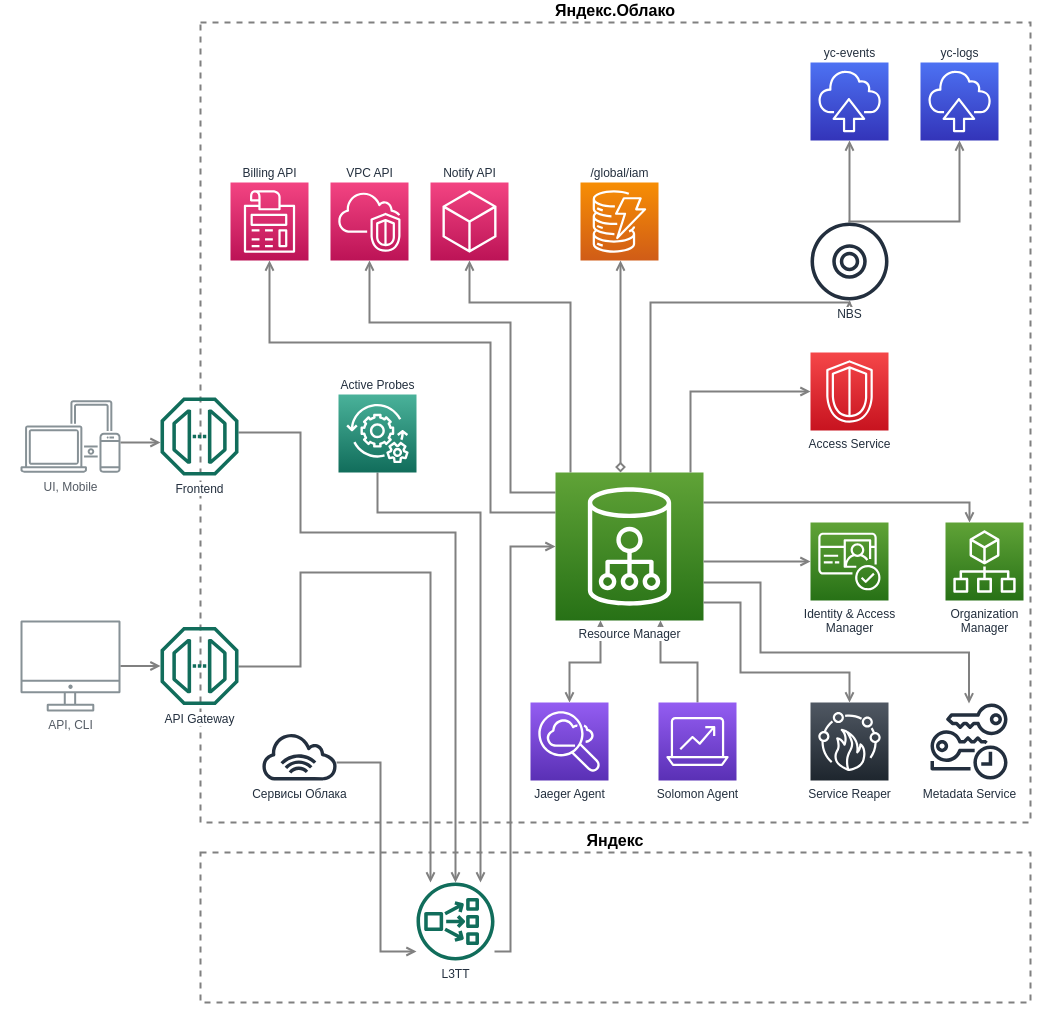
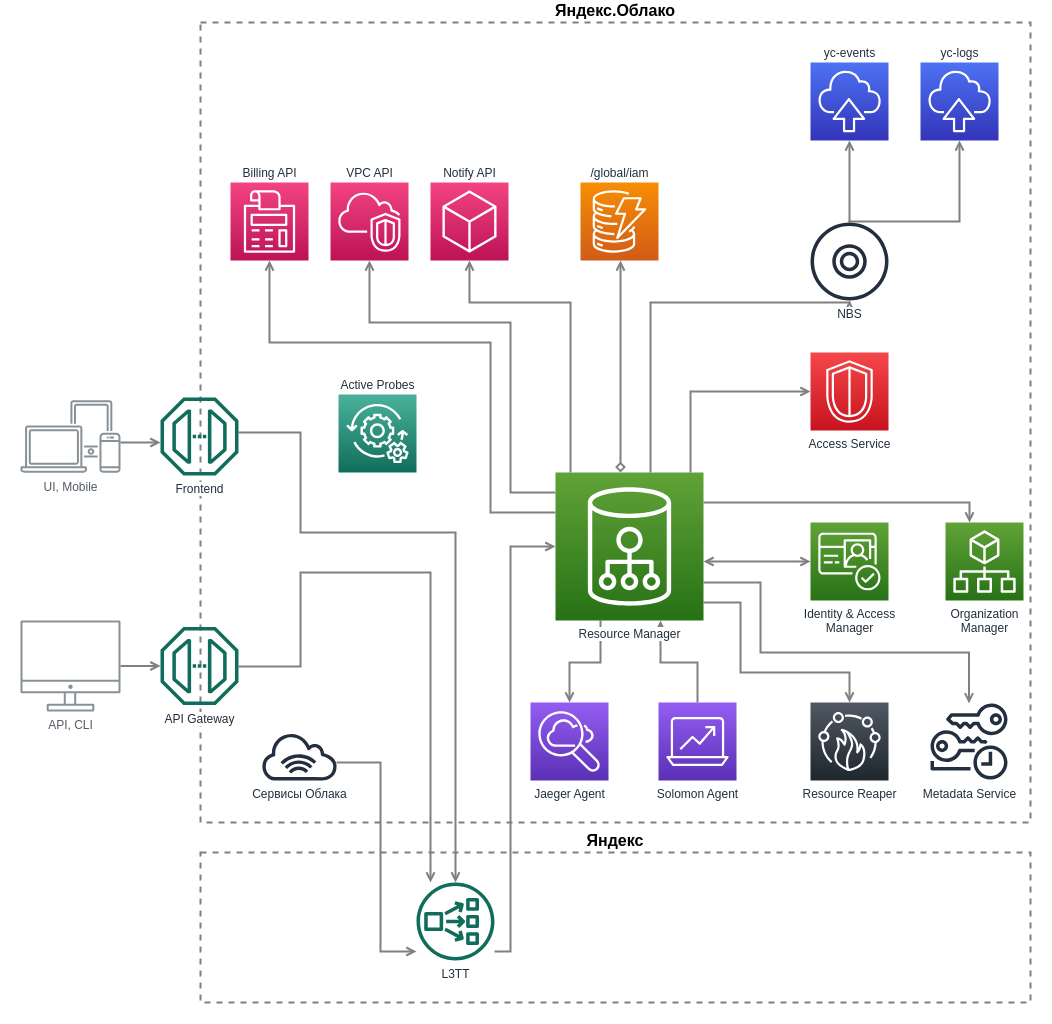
(711, 562) -> (712, 562)
(481, 624) -> none
(601, 627) -> (601, 626)
(850, 795) -> (850, 795)
